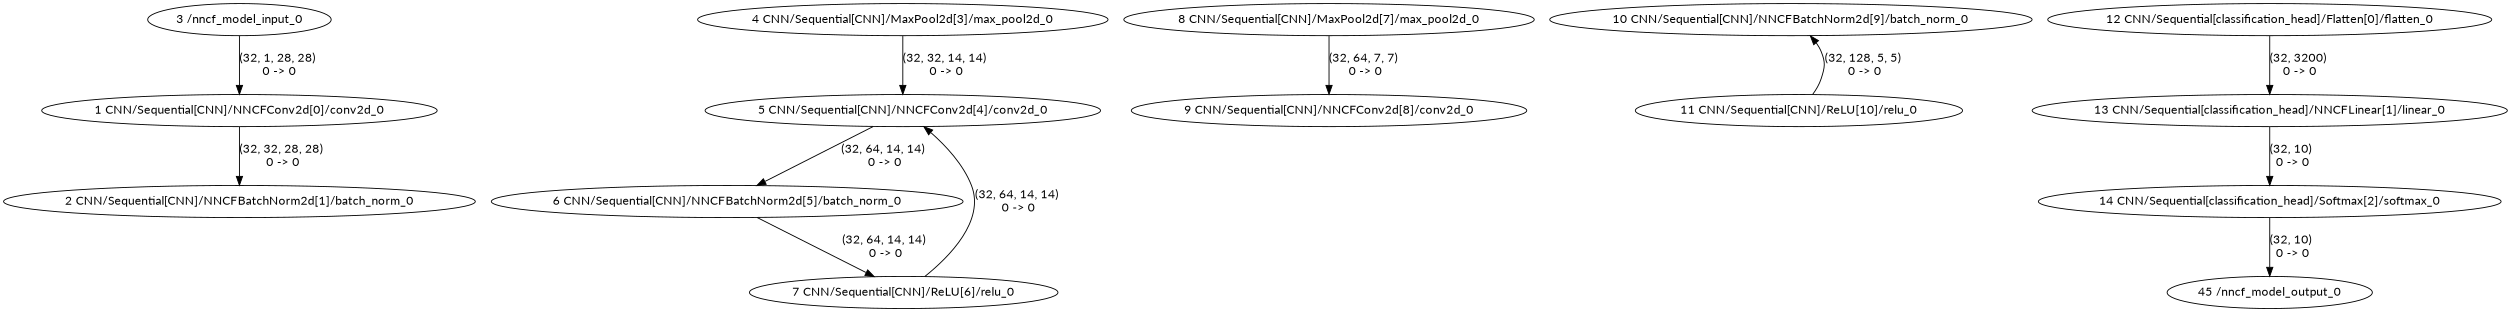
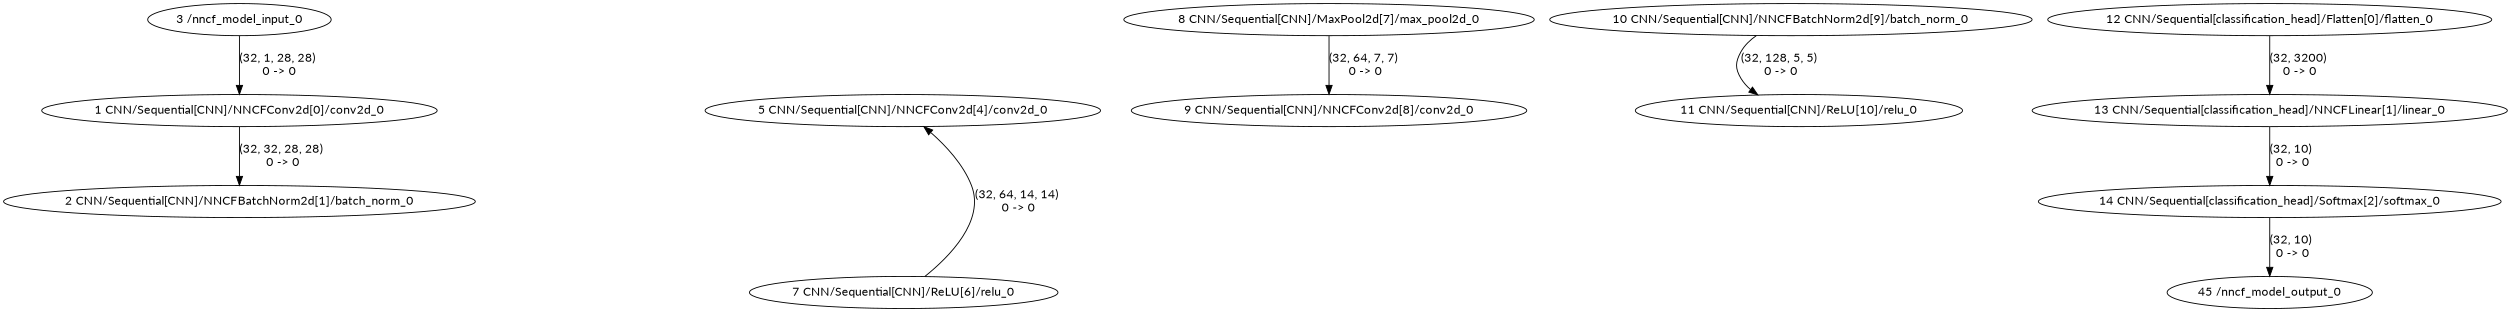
(903, 20) -> none
(1824, 69) -> (1737, 61)
(727, 202) -> none
